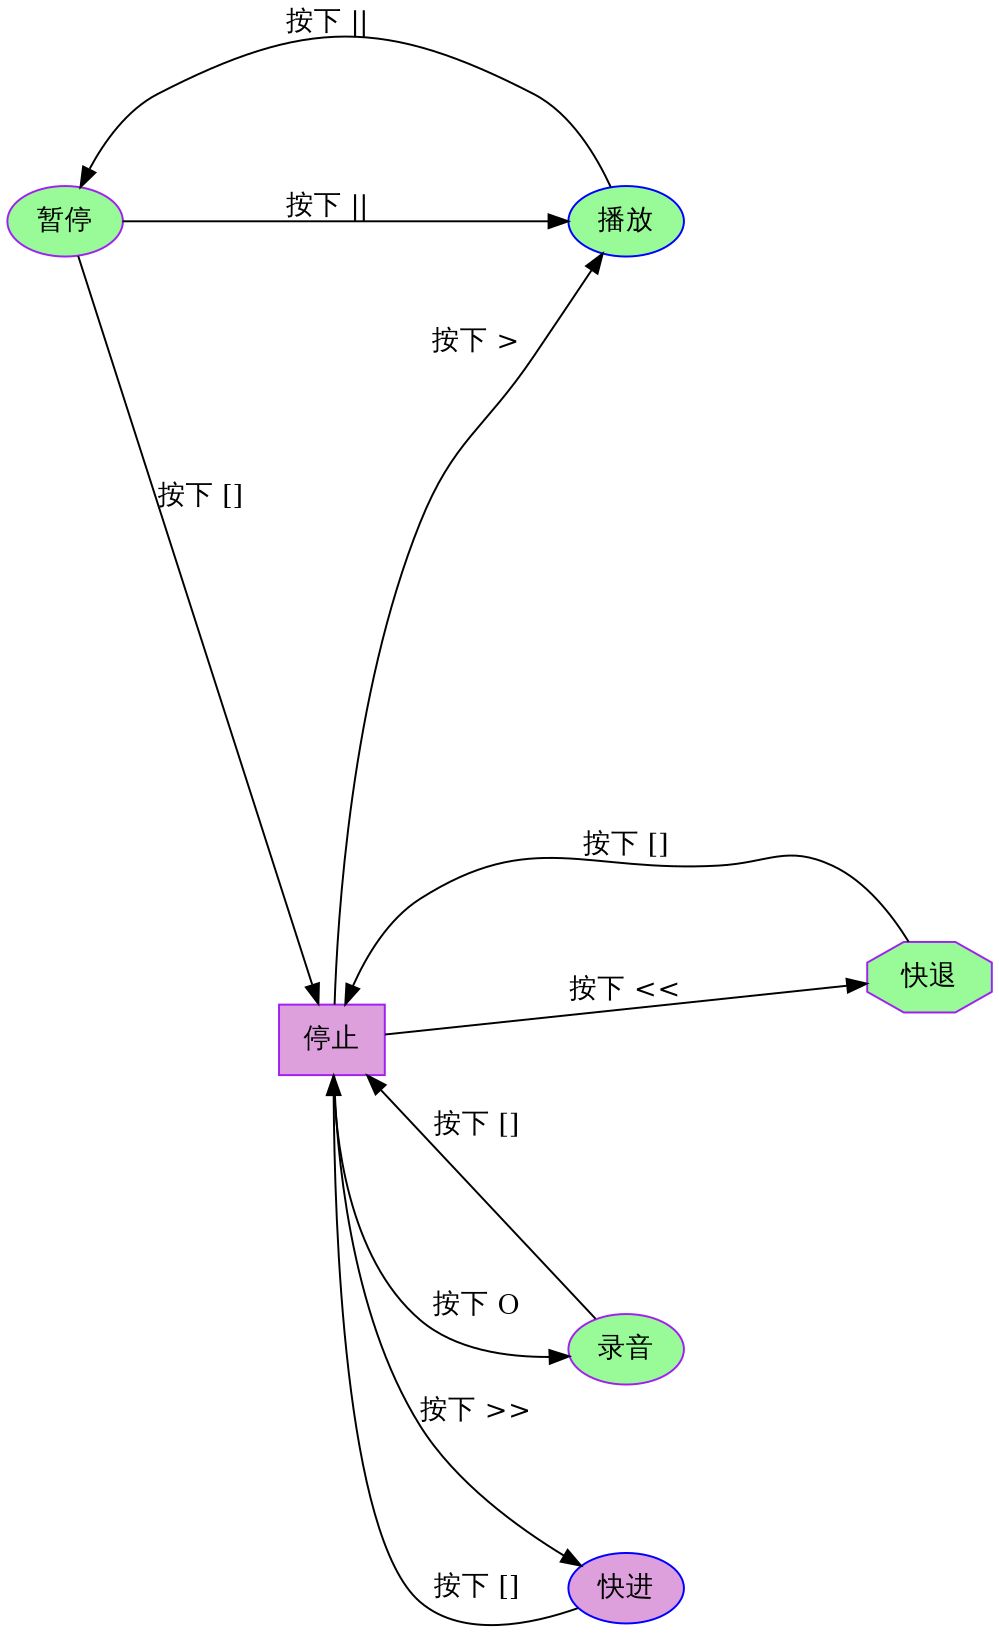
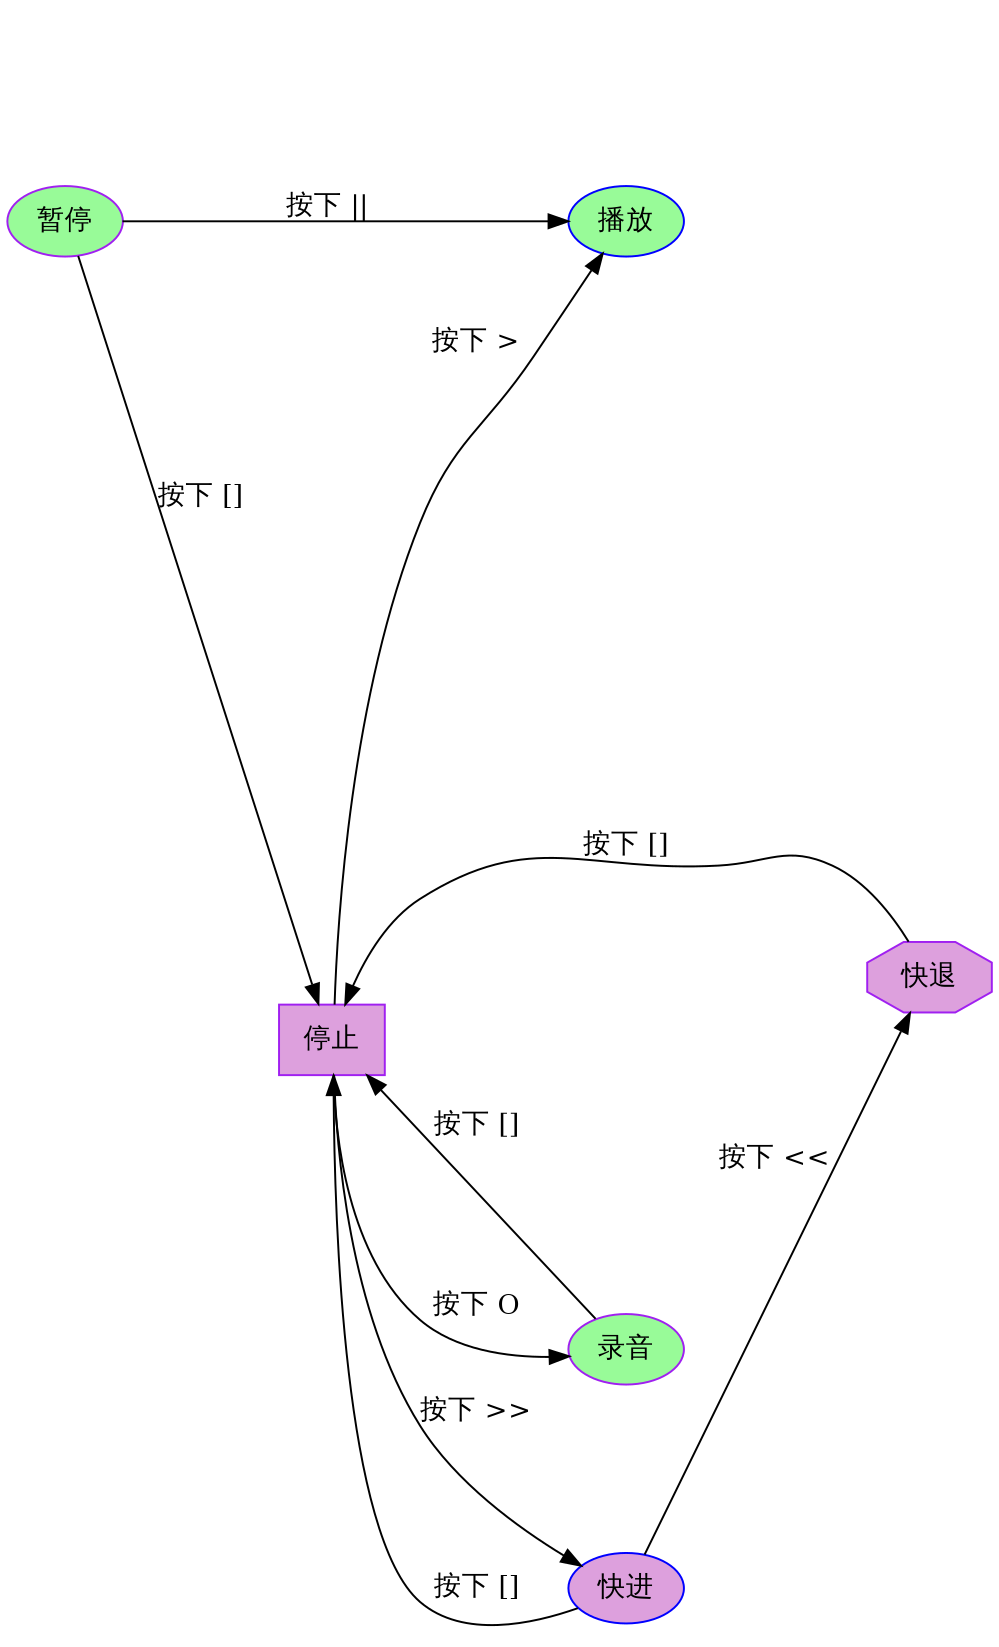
(356, 37) -> none
(930, 977) -> (930, 977)
(616, 1010) -> (773, 1293)
